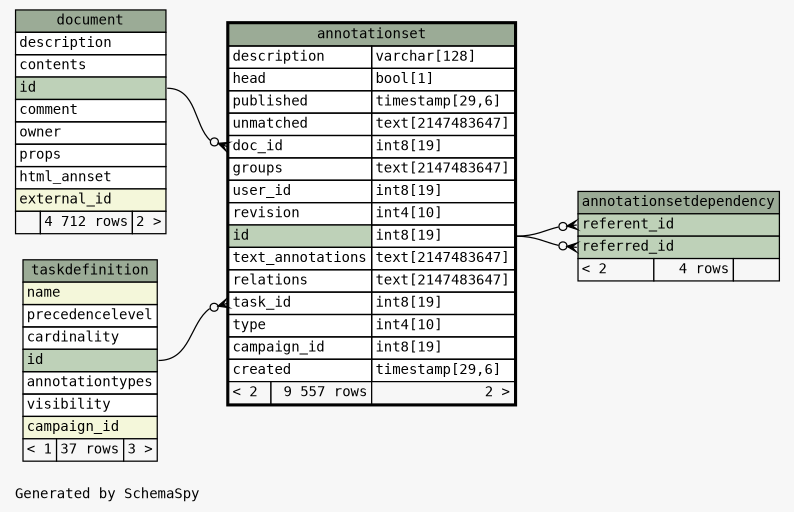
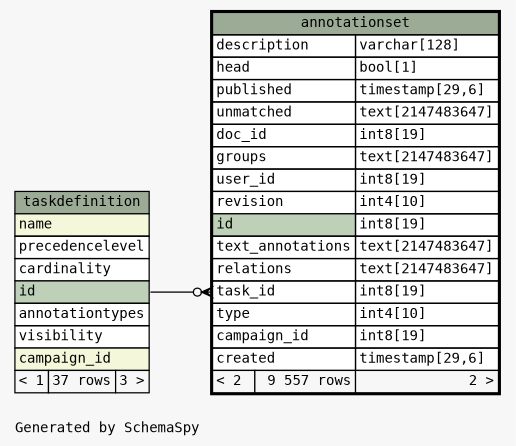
(90, 122) -> none
(679, 236) -> none
